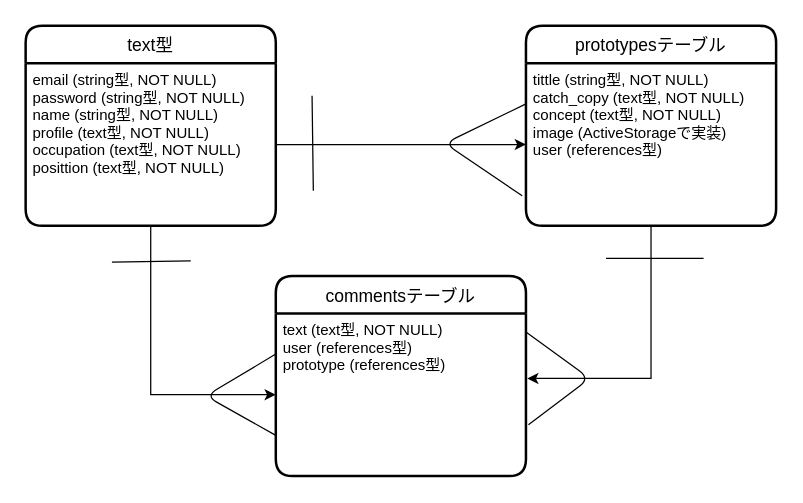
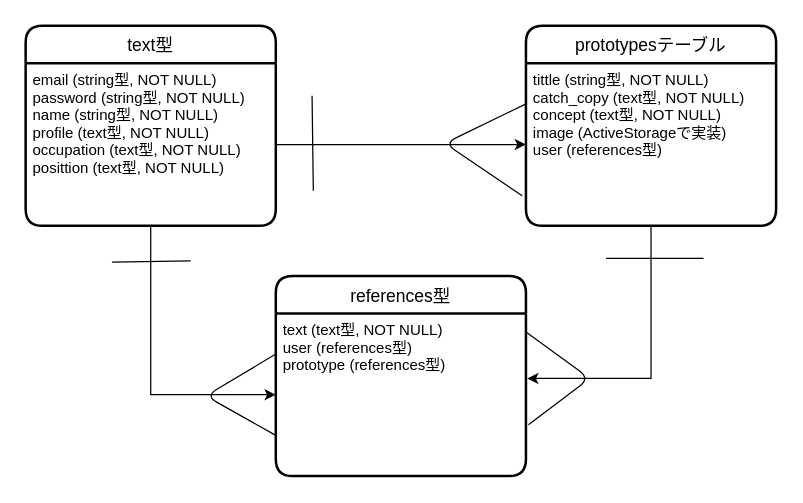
(400, 295) -> (400, 295)
